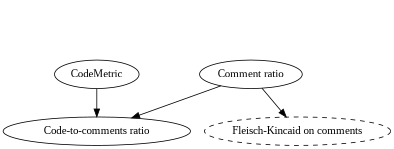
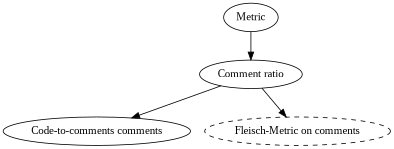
none -> (251, 17)
(97, 74) -> none
(97, 131) -> (97, 131)
(298, 131) -> (298, 131)
